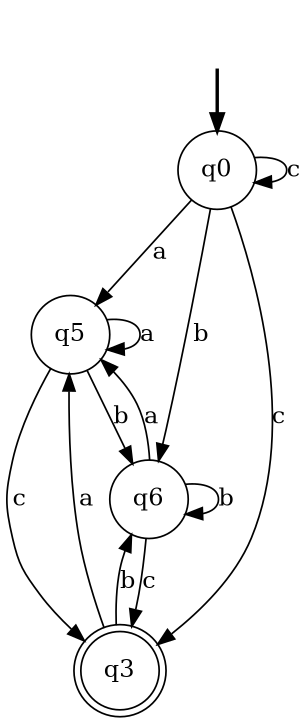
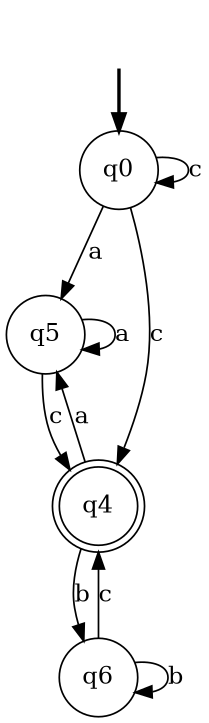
(188, 327) -> none
(106, 409) -> none
(140, 412) -> none
(120, 671) -> (98, 506)
